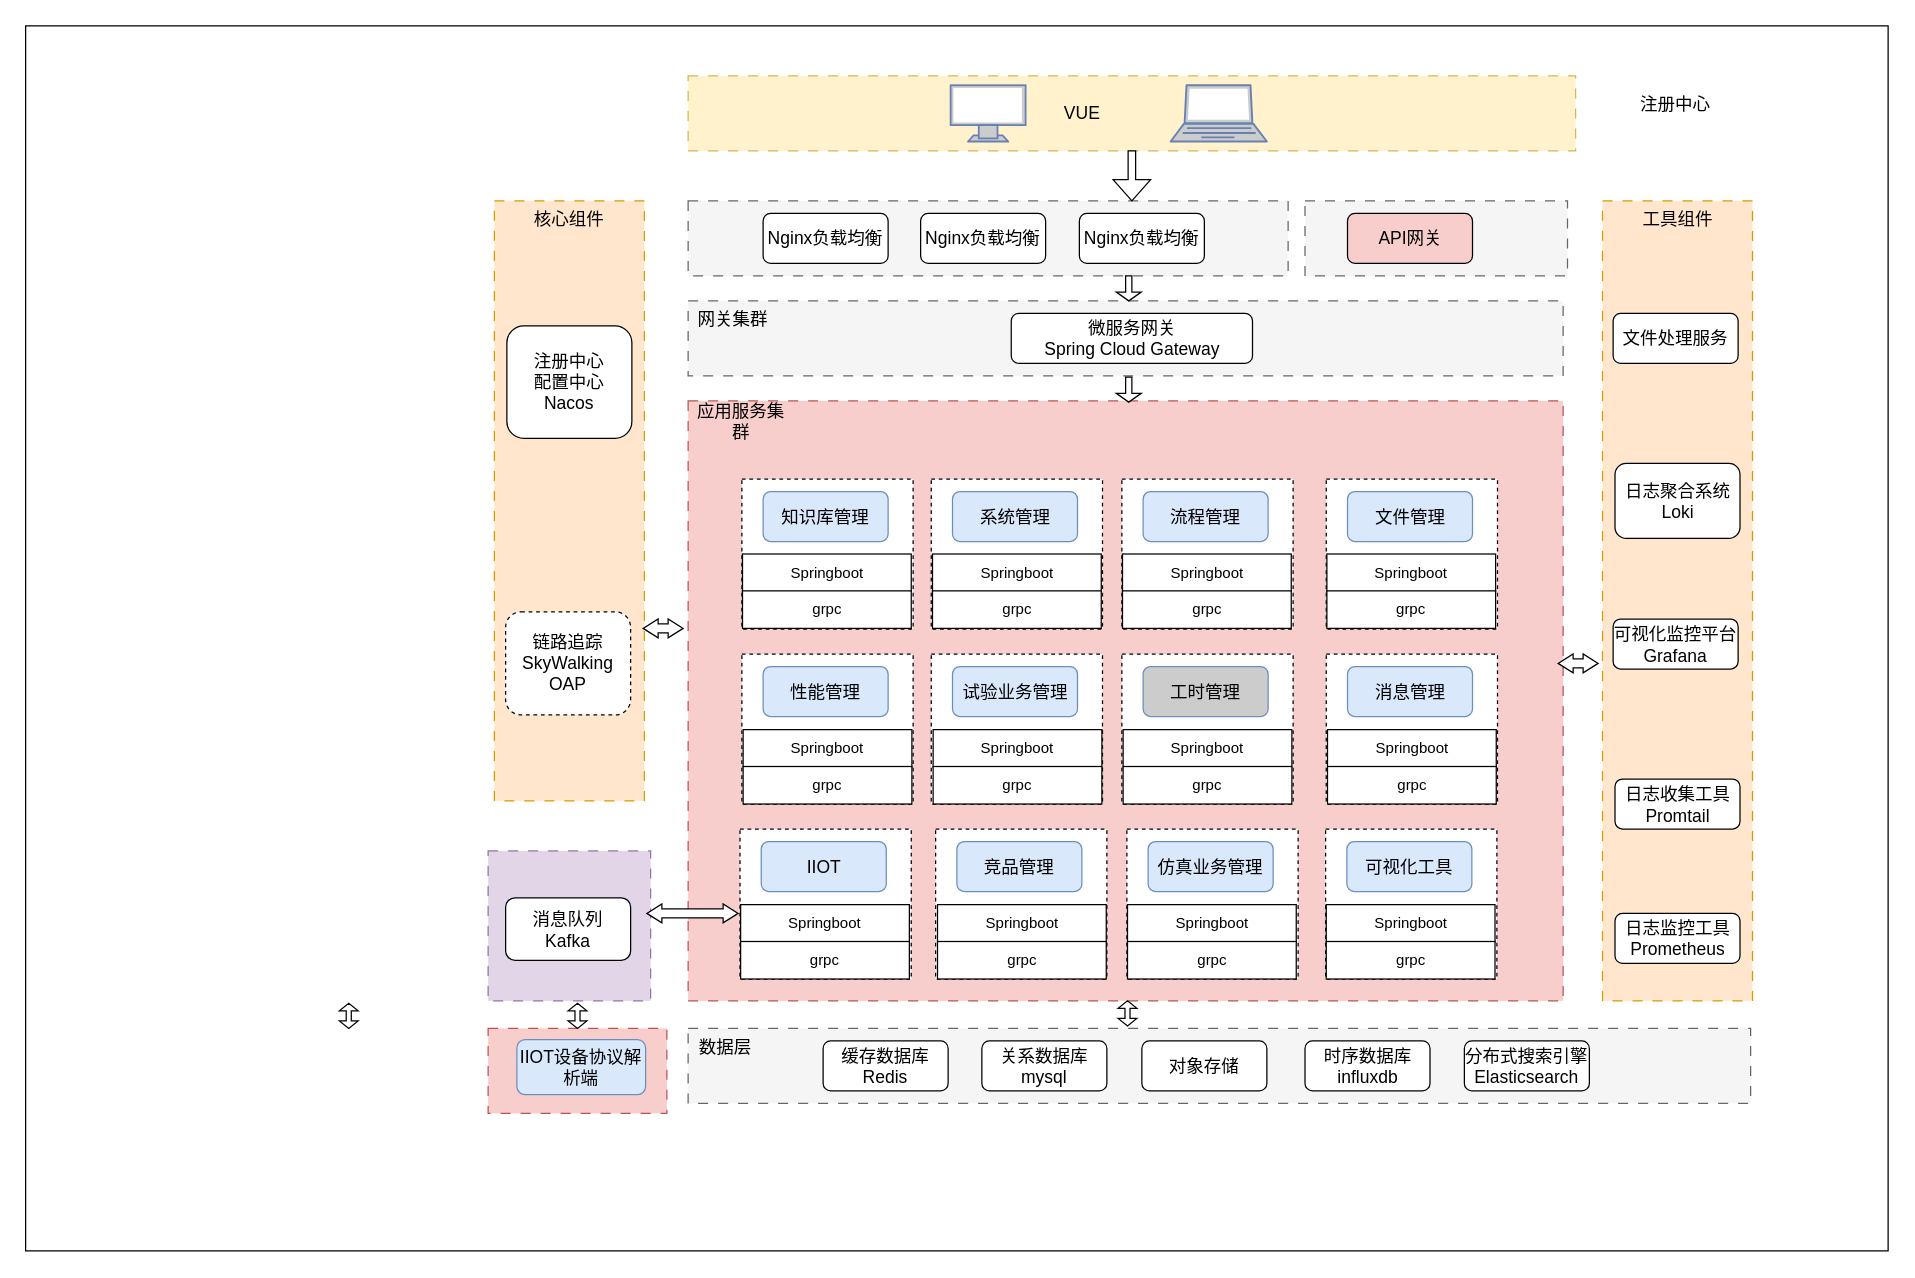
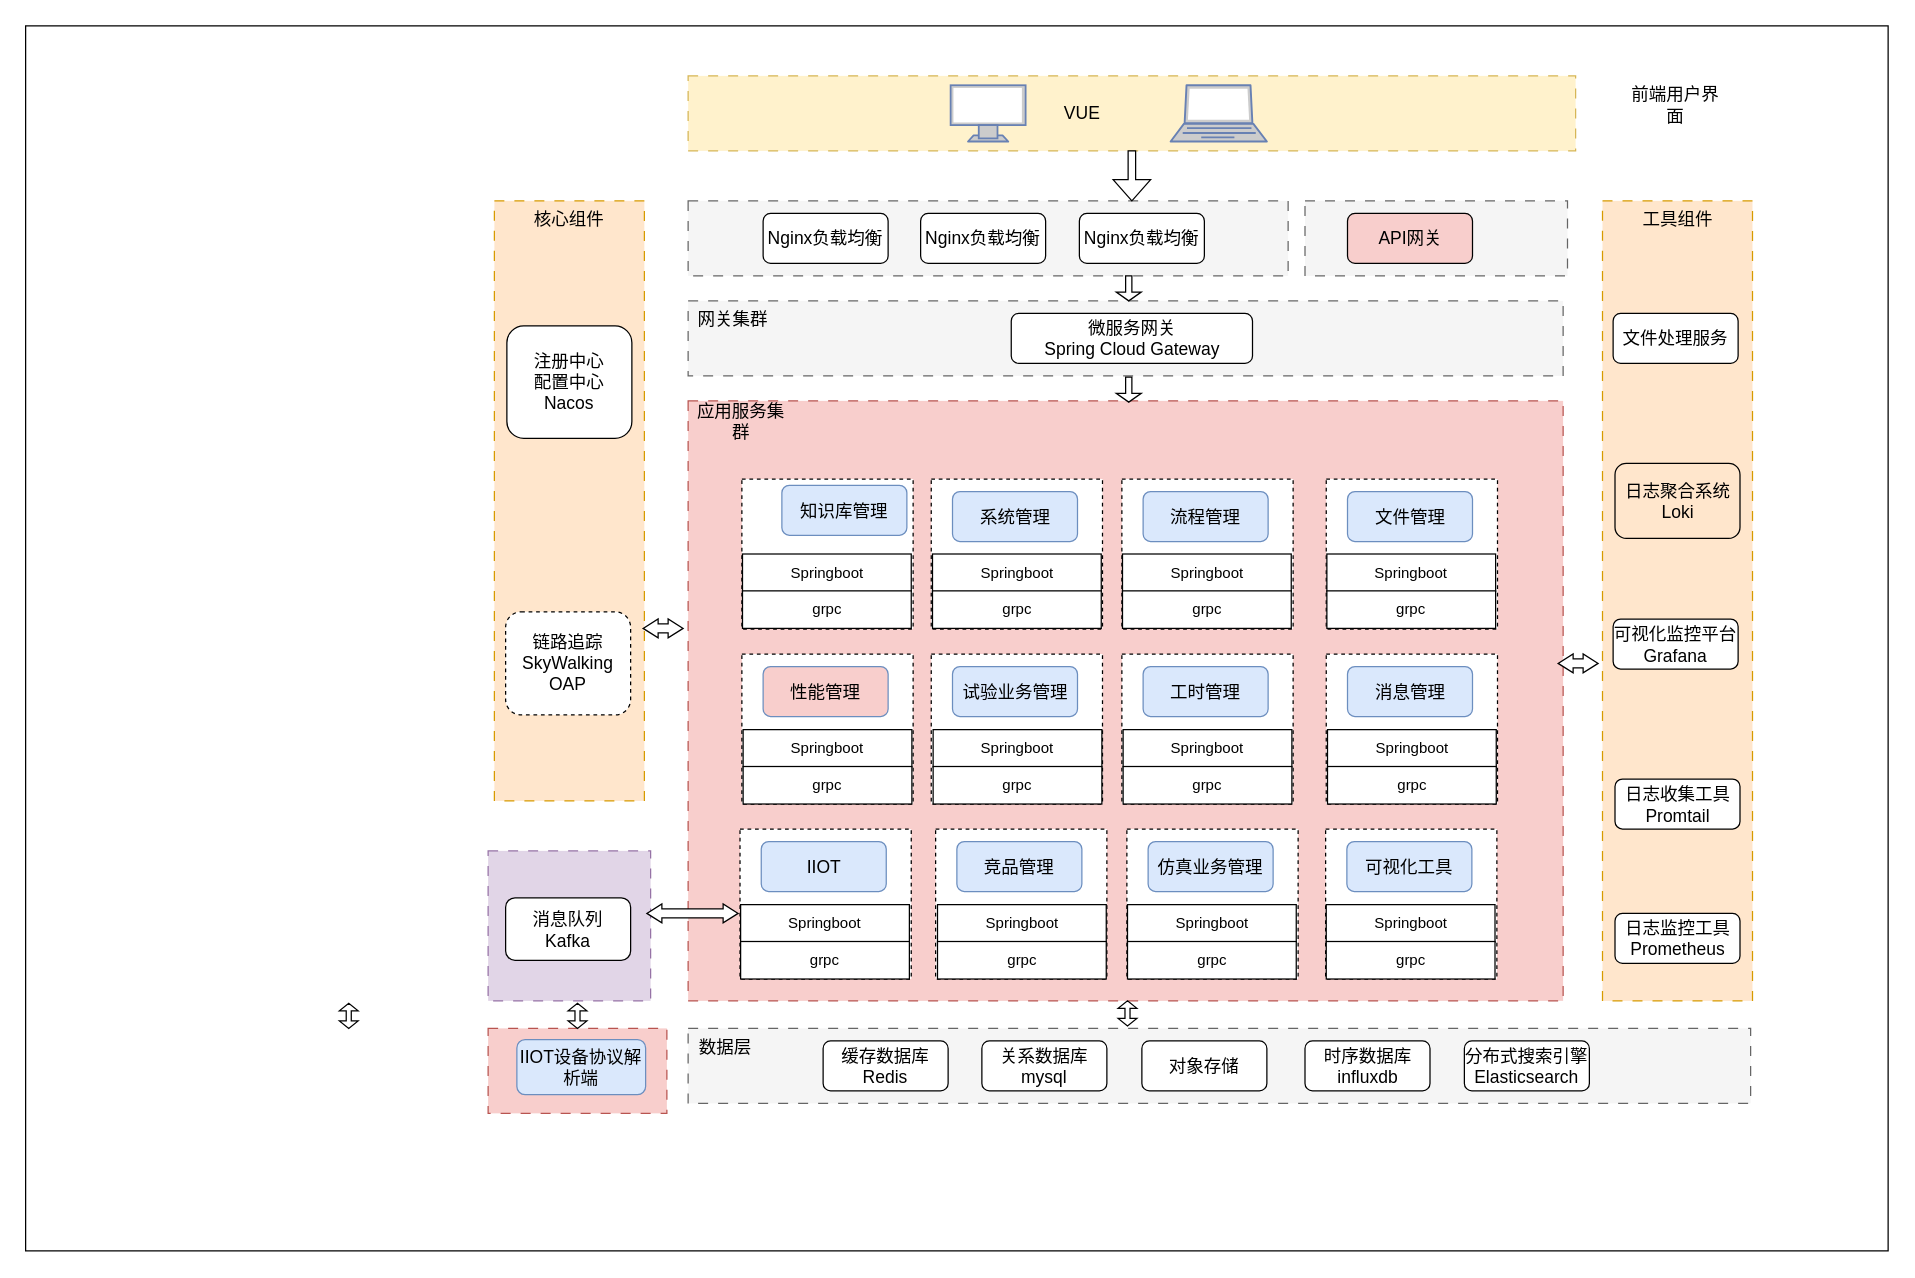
(1676, 104) -> (1676, 104)
(1678, 501) -> (1678, 501)
(826, 516) -> (844, 510)
(826, 691) -> (826, 691)
(1206, 691) -> (1206, 691)
